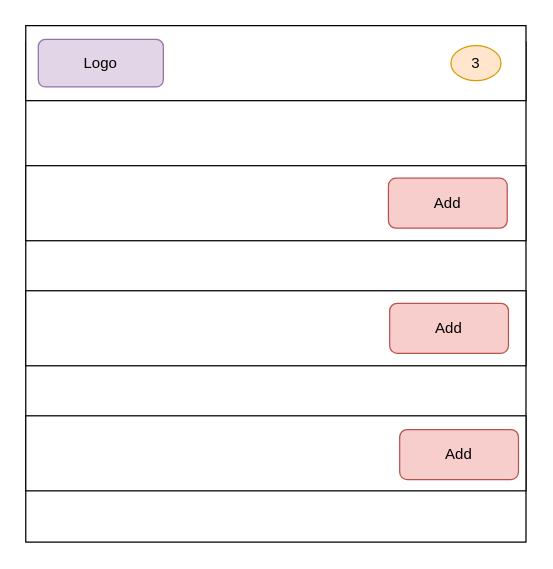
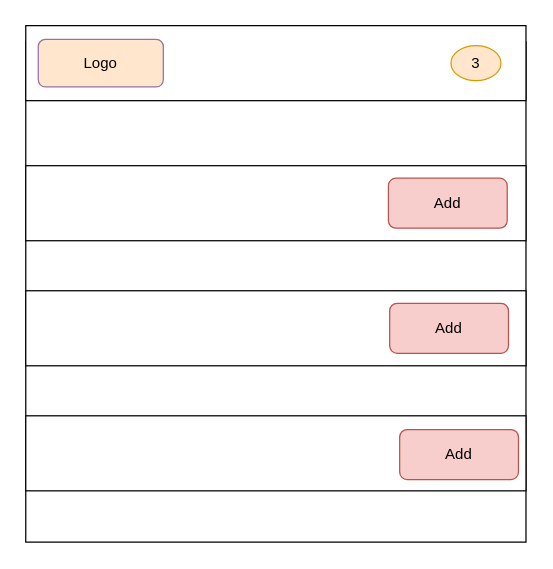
(101, 63) -> (101, 63)
